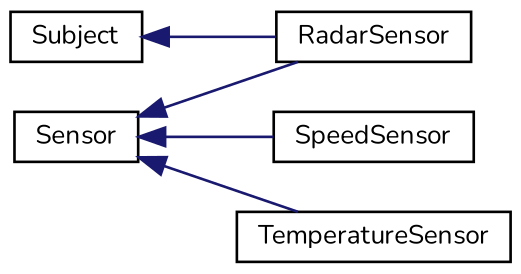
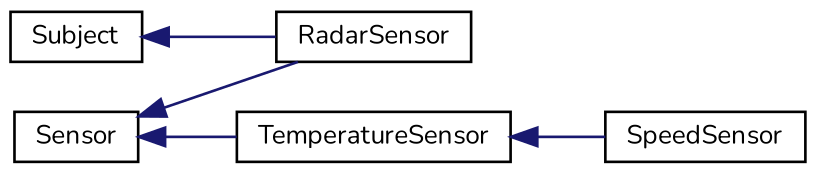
(220, 137) -> (572, 137)
